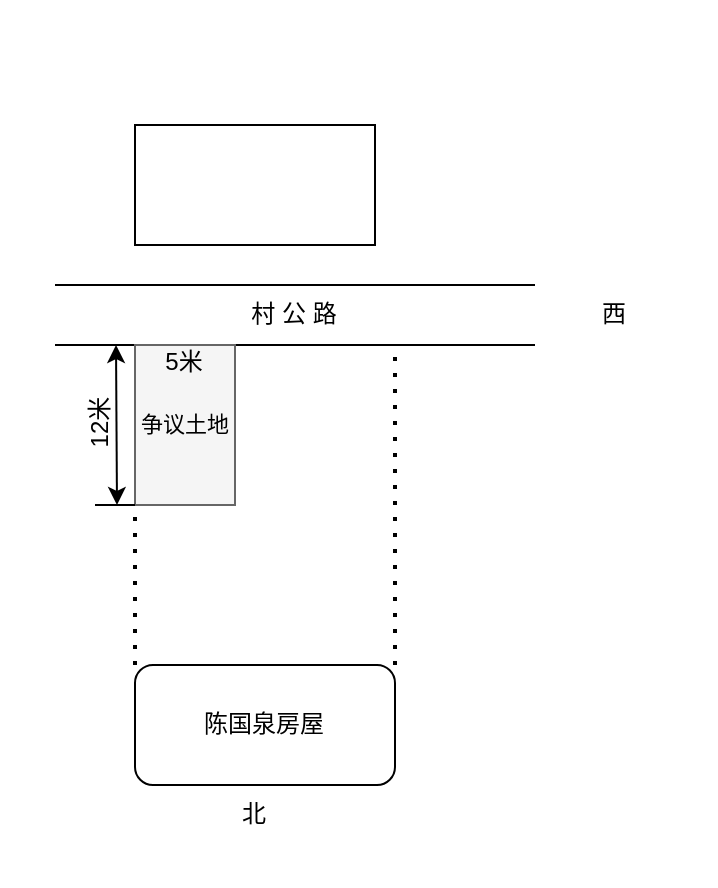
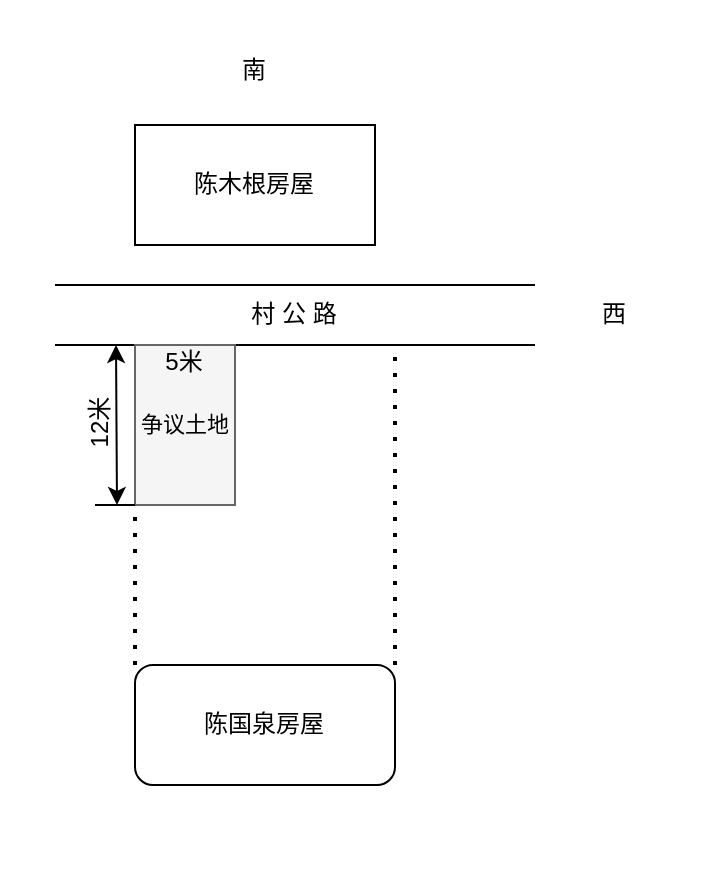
none -> (255, 71)
none -> (255, 185)
(255, 815) -> none
